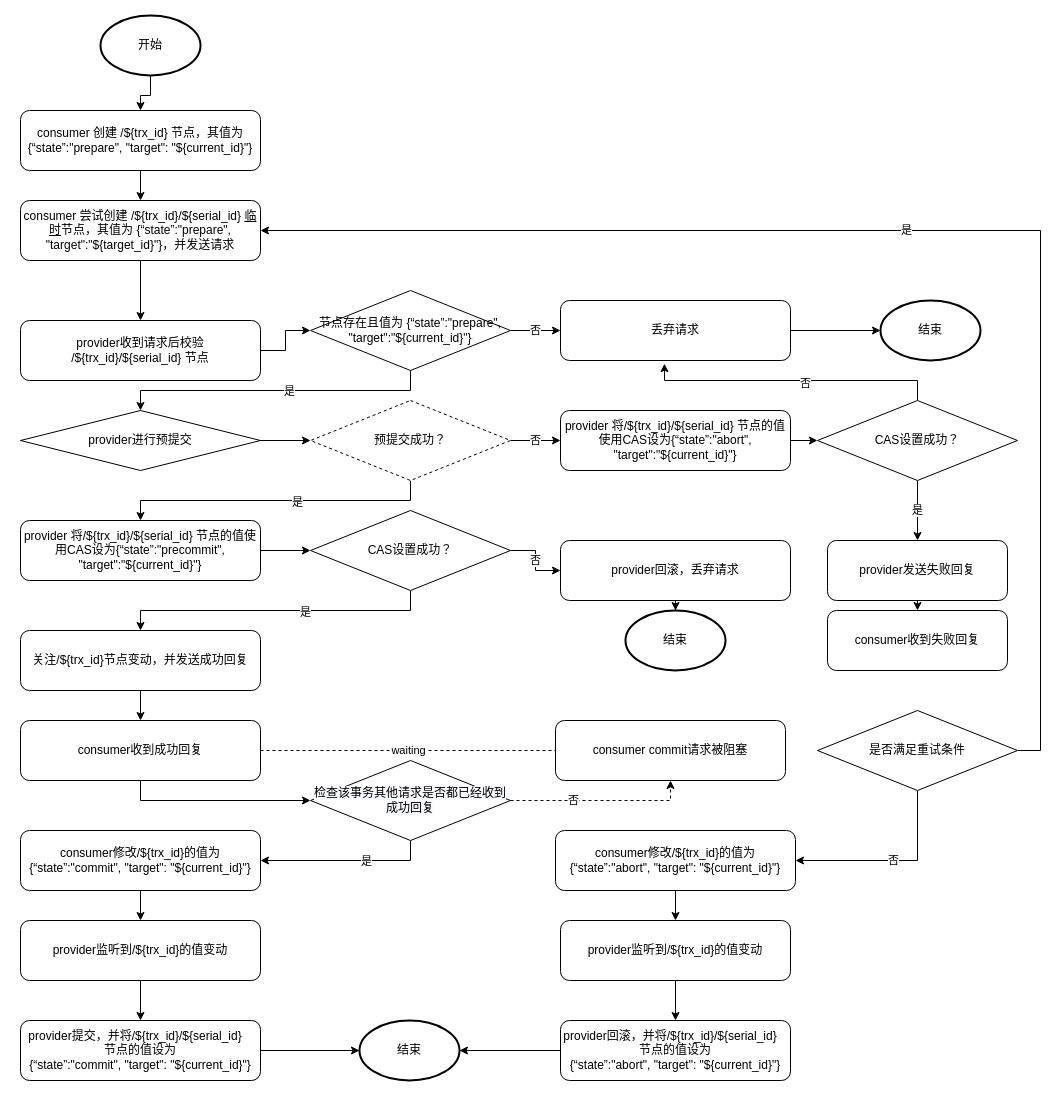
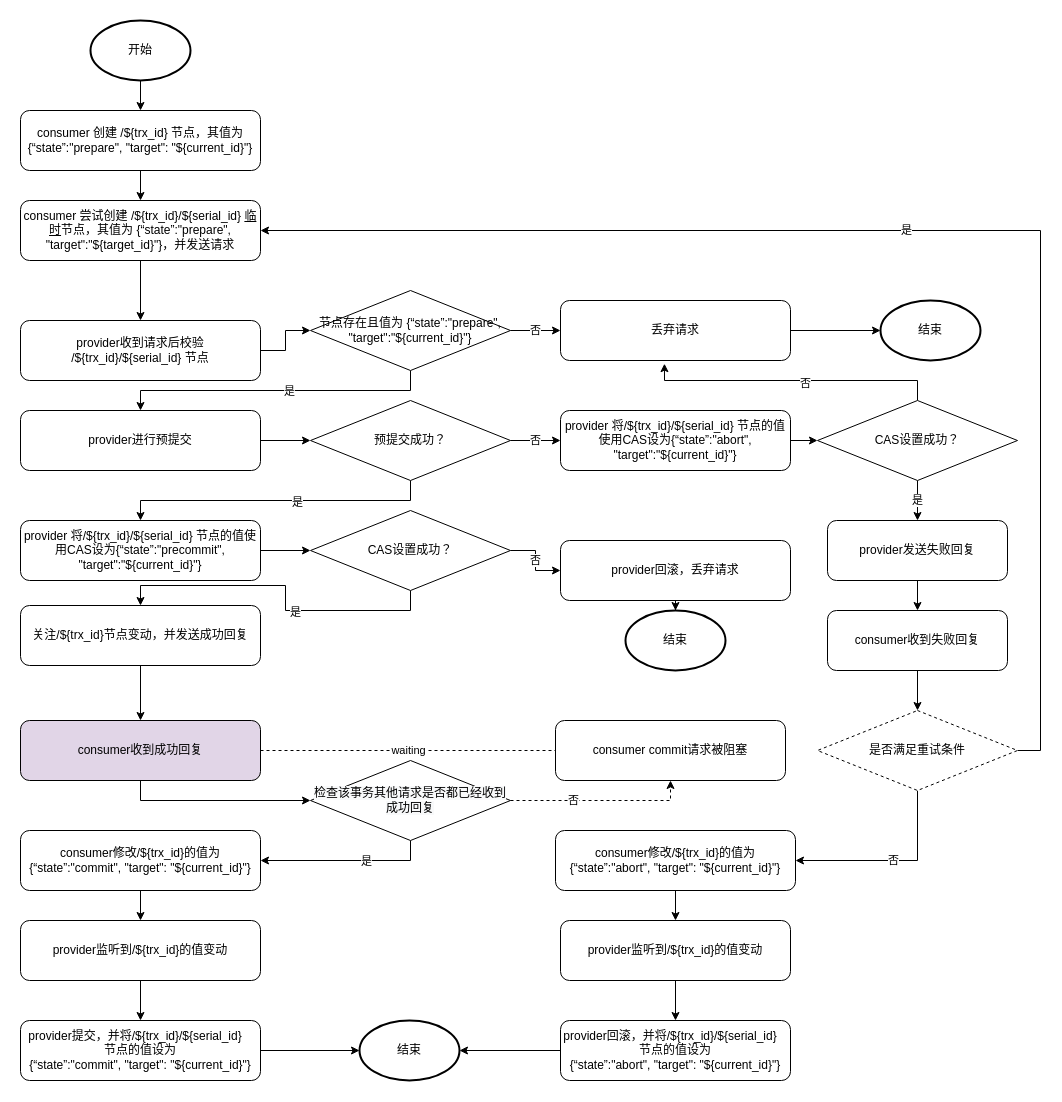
(151, 46) -> (141, 51)
(141, 441) -> (141, 441)
(411, 441) -> (411, 441)
(918, 571) -> (918, 551)
(141, 661) -> (141, 636)
none -> (918, 687)
(141, 751) -> (141, 751)
(918, 751) -> (918, 751)
